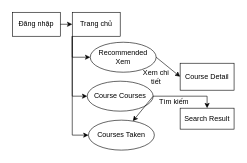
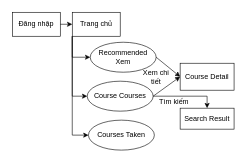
(139, 114) -> (166, 87)
